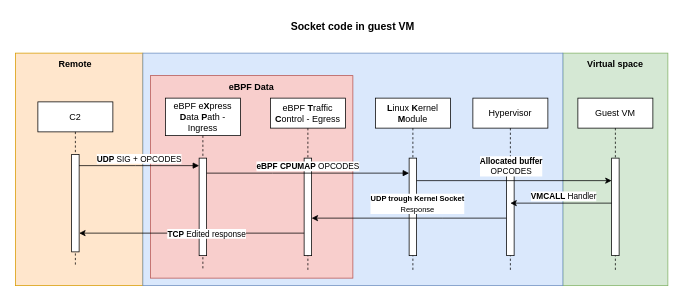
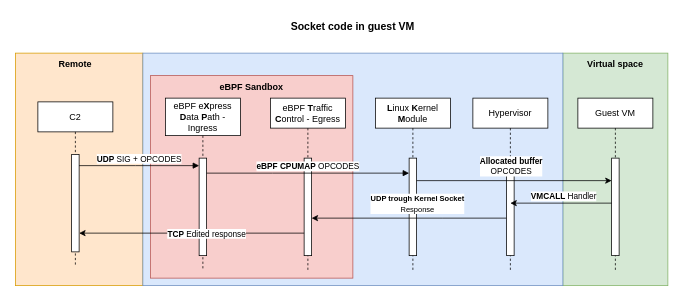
(252, 87) -> (252, 87)
